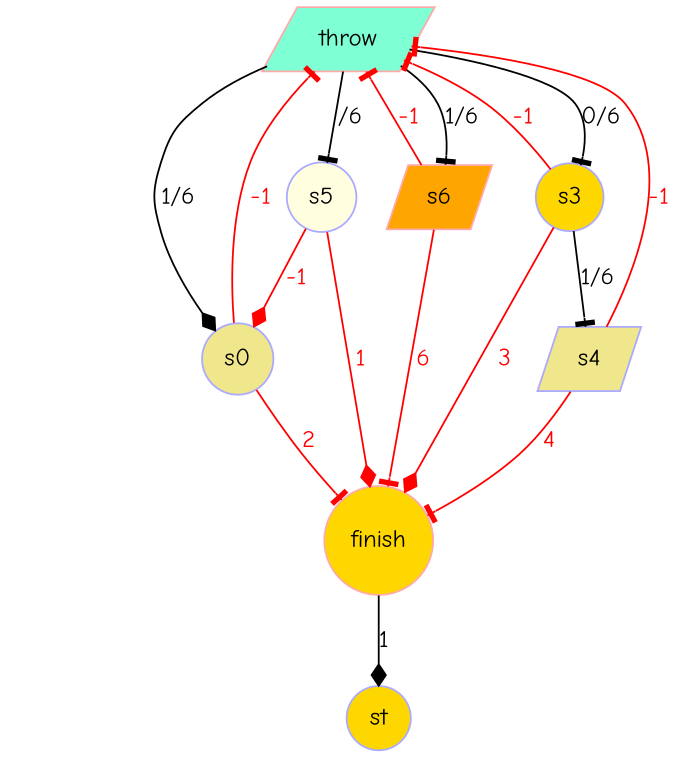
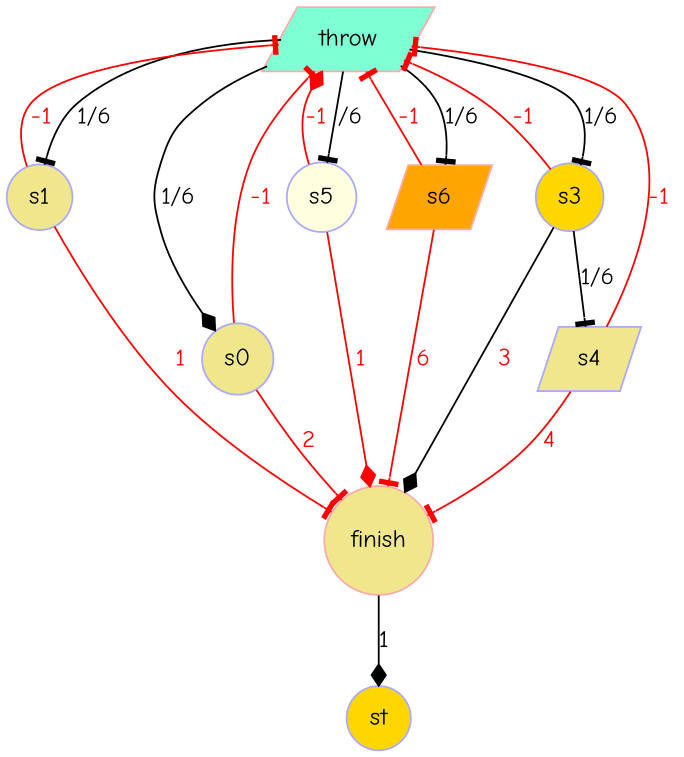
(601, 117) -> (601, 117)
none -> (40, 197)
(285, 268) -> (302, 127)
(485, 350) -> (485, 350)
(379, 540) -> (379, 540)
